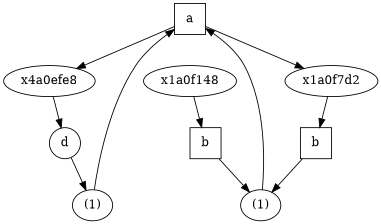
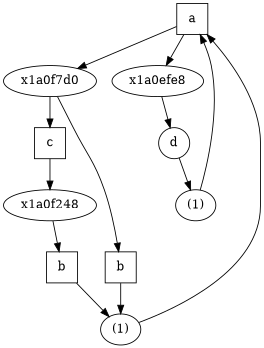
(49, 81) -> (158, 81)
(190, 81) -> (50, 205)
(331, 81) -> (50, 81)
none -> (50, 143)
